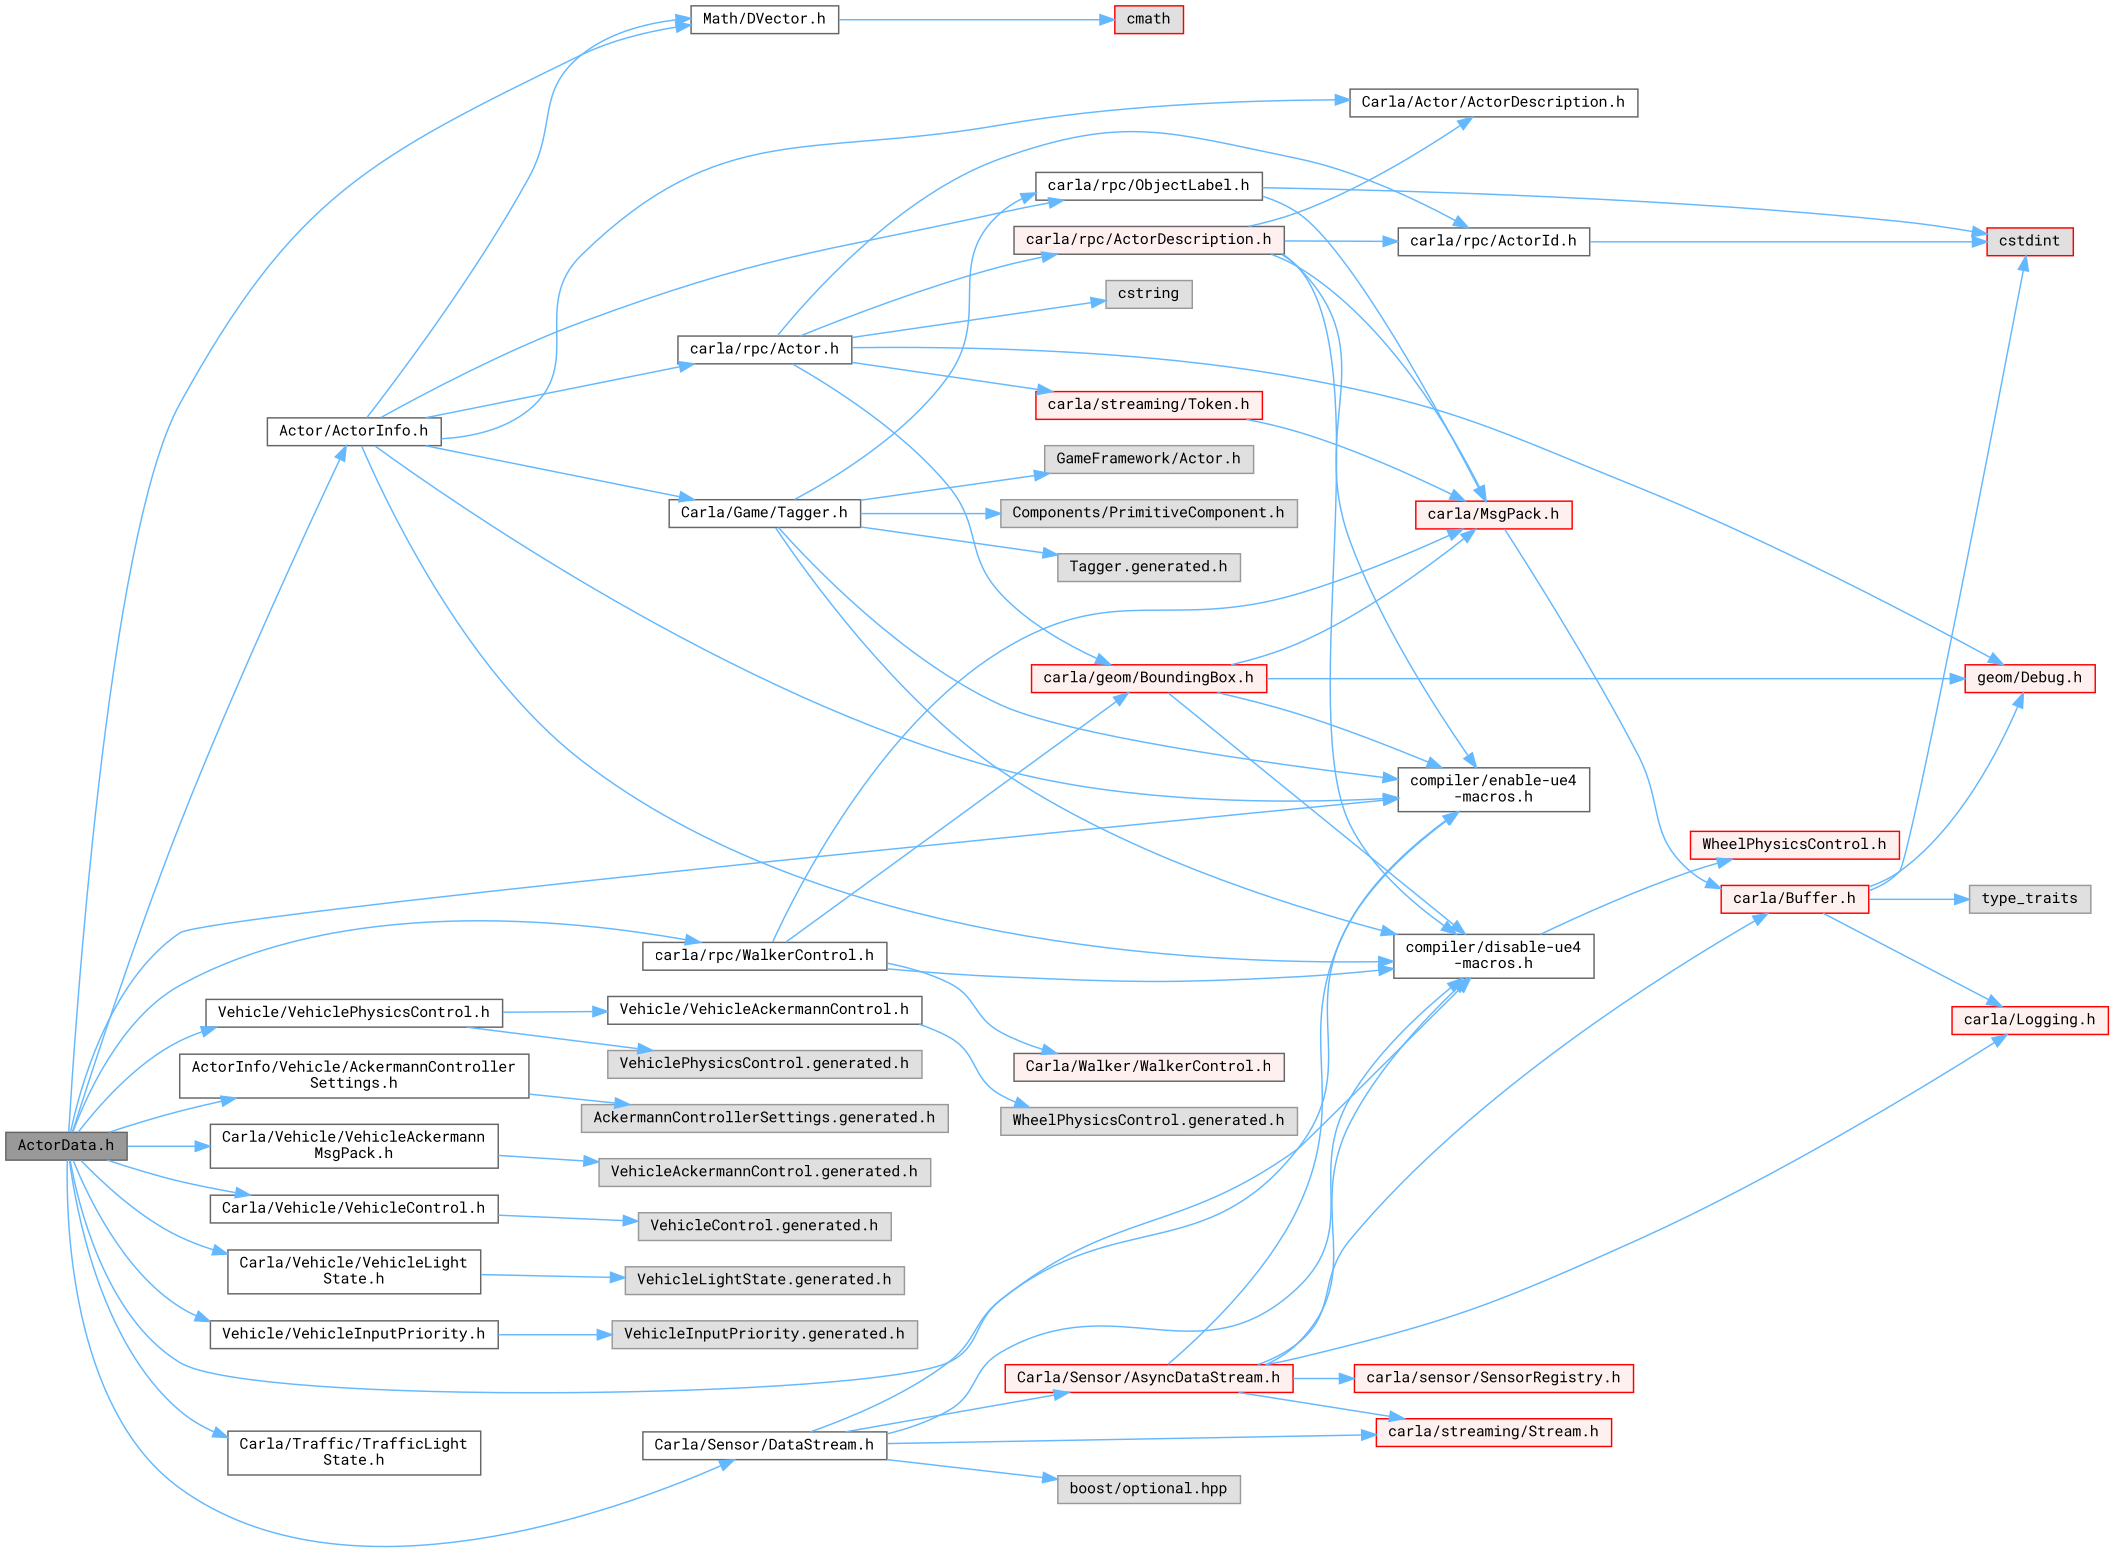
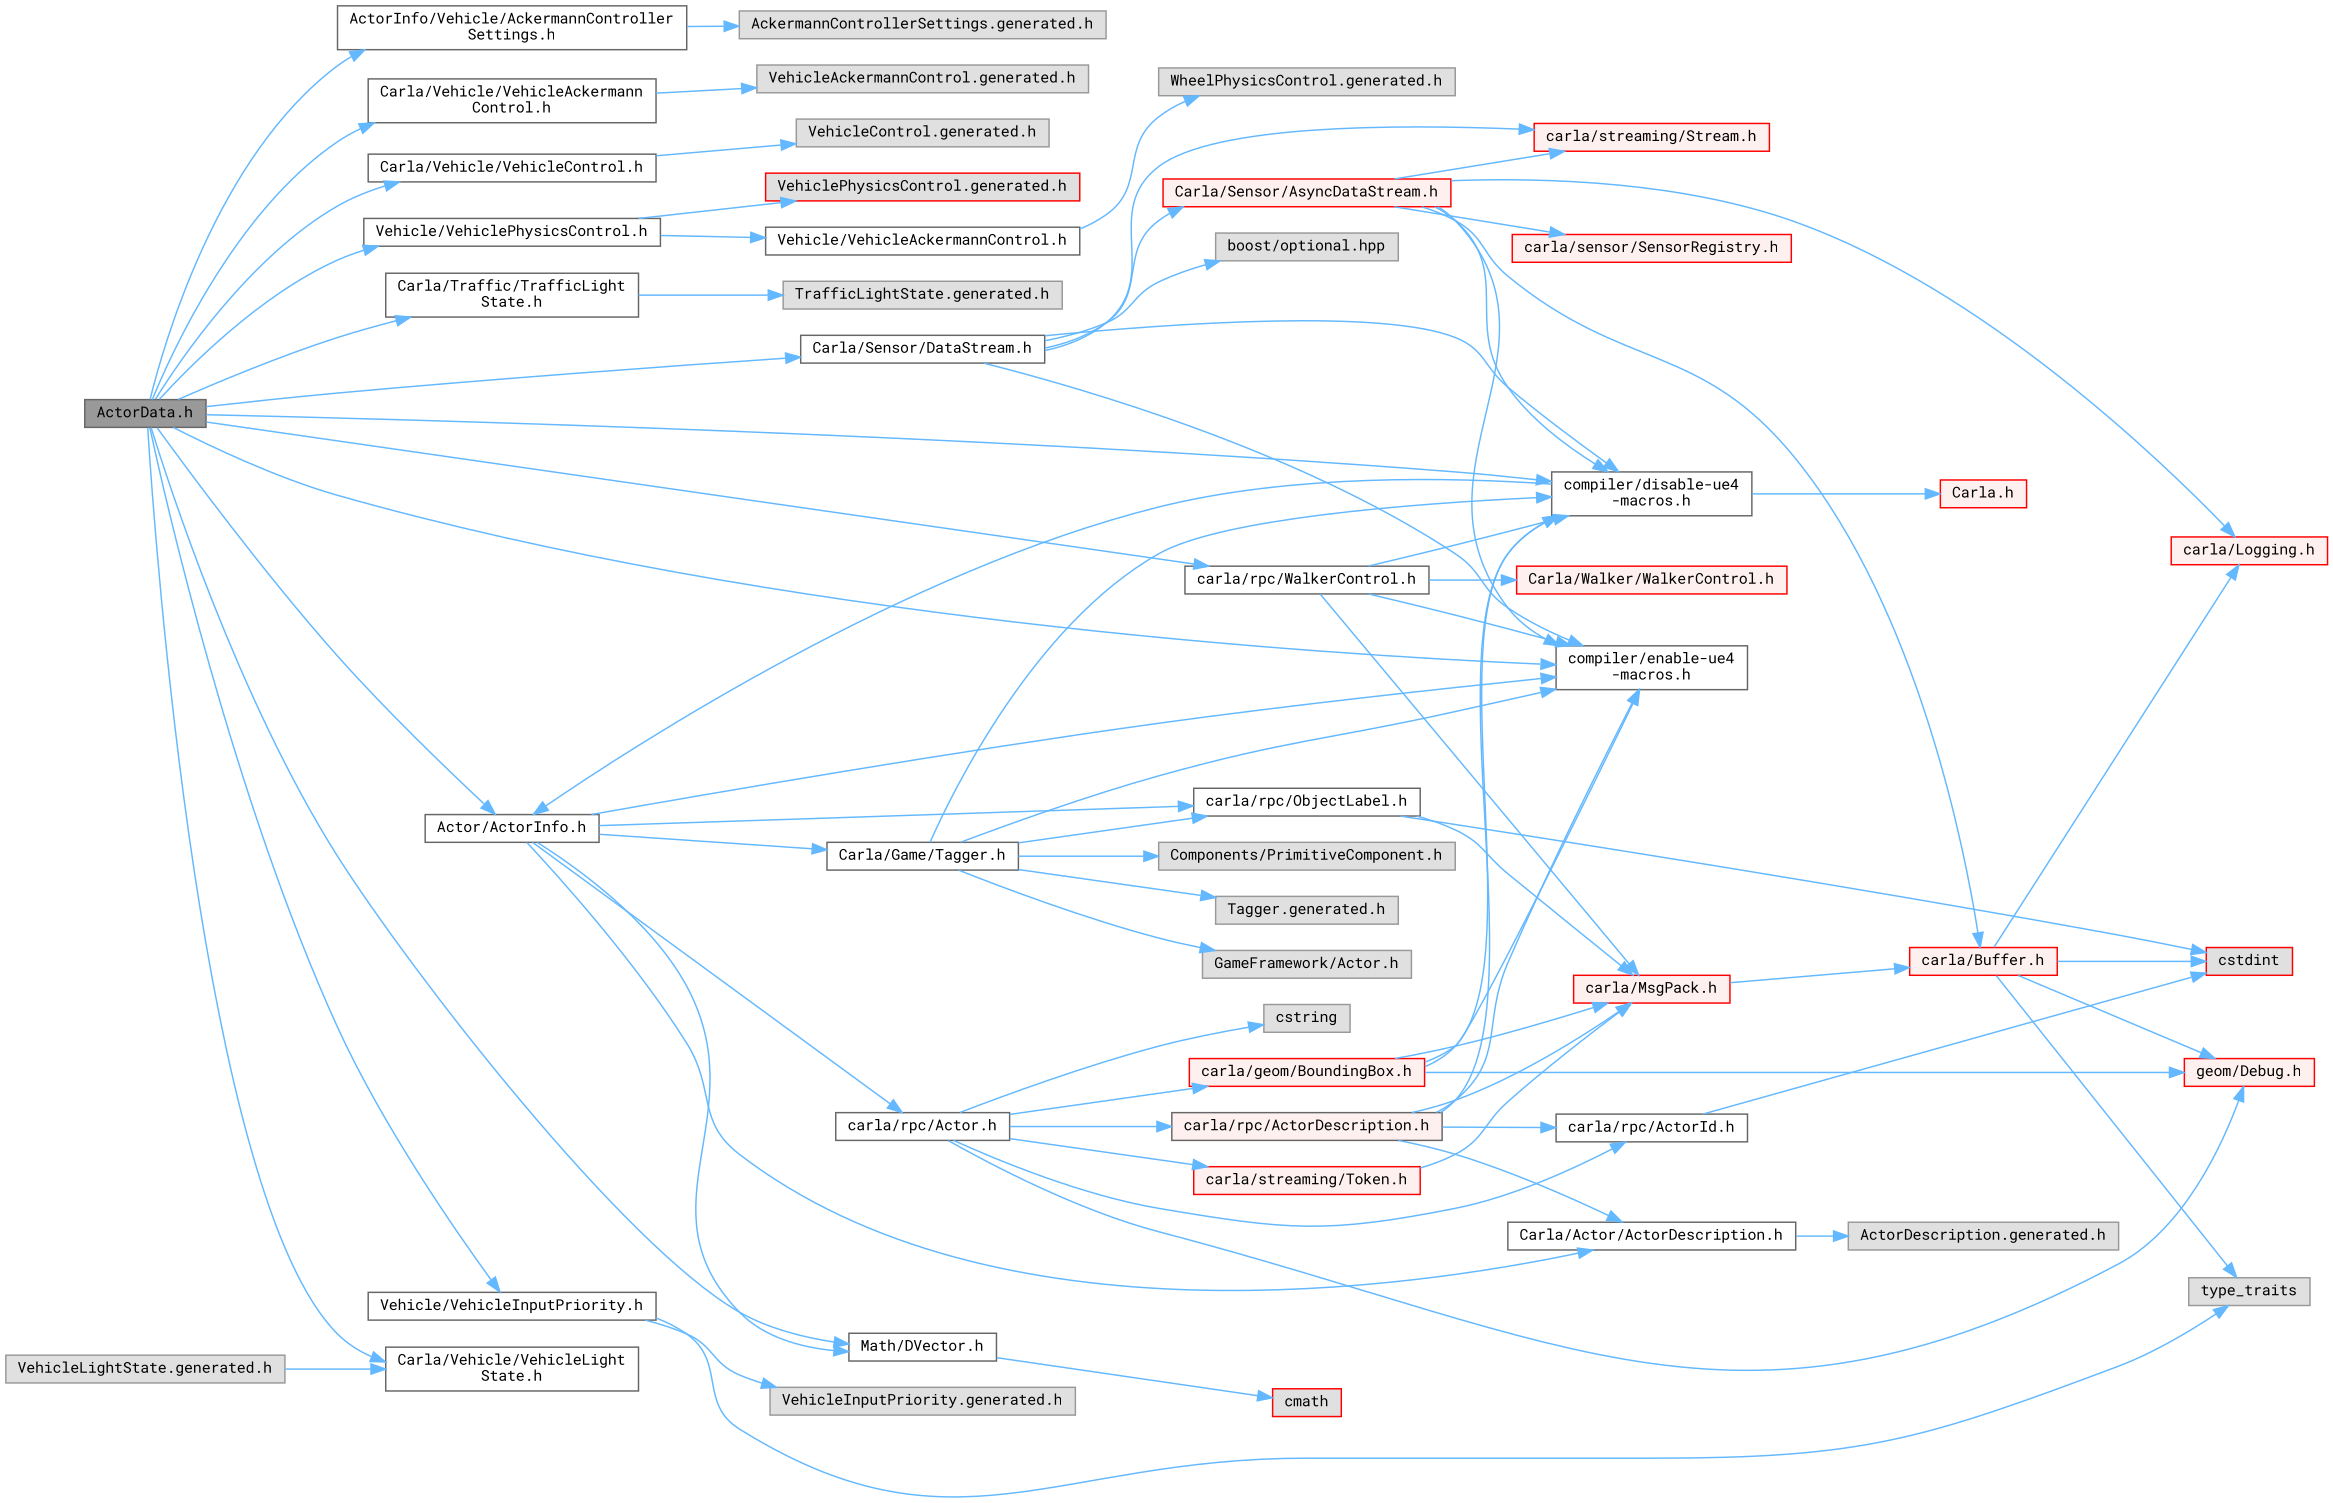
none -> (923, 295)
(951, 822) -> (1463, 617)
(722, 843) -> (1021, 552)
(1795, 845) -> (1983, 494)
(765, 1064) -> (923, 187)
(1149, 1067) -> (1652, 580)
(354, 1146) -> (512, 101)
none -> (1983, 1236)
(546, 1276) -> (328, 1369)
none -> (1410, 1458)
